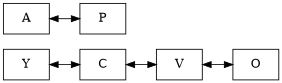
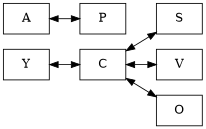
none -> (179, 19)
(218, 65) -> (141, 88)
